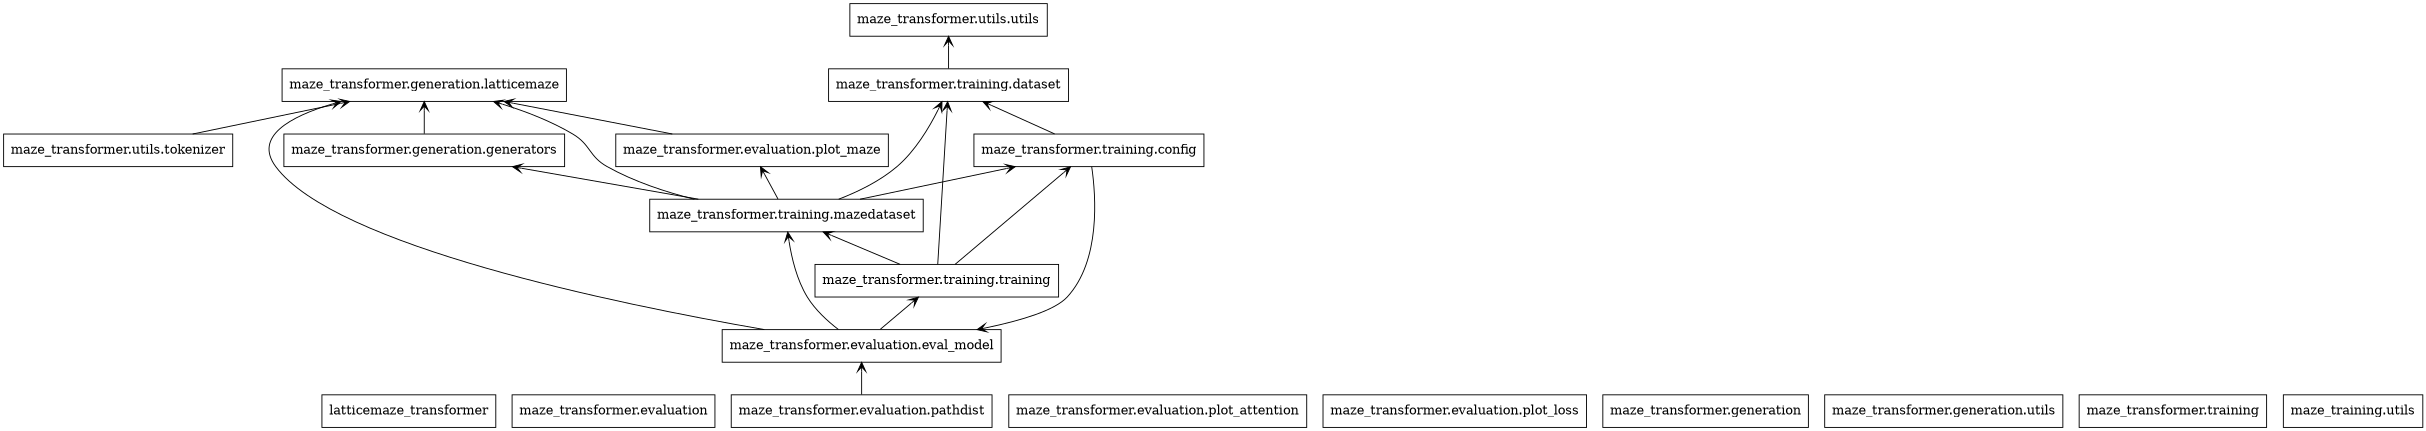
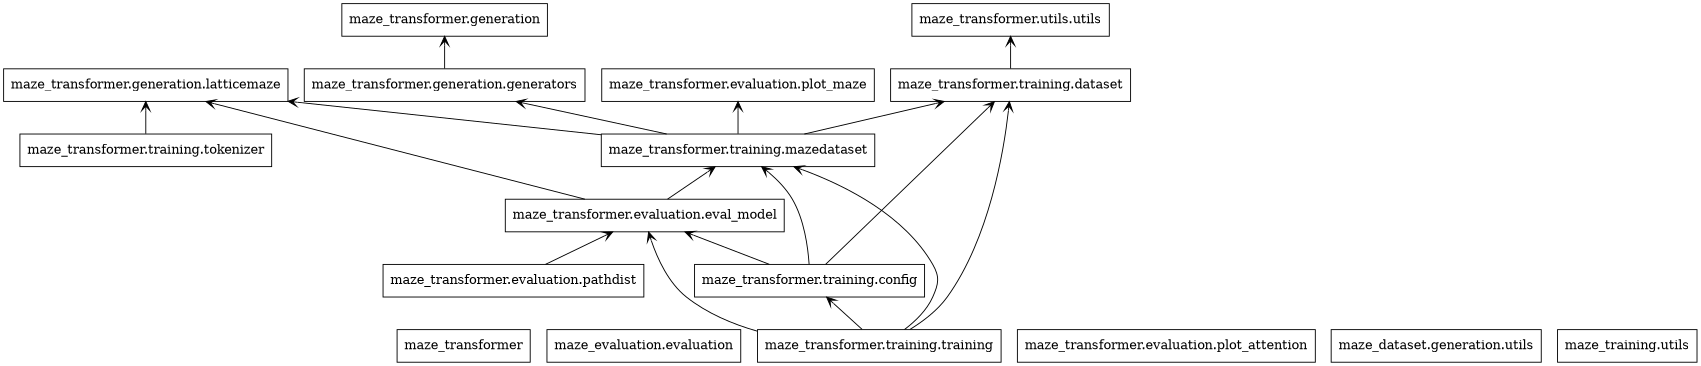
(593, 119) -> none
(424, 122) -> (445, 57)
(118, 150) -> (146, 150)
(933, 184) -> (799, 214)
(896, 316) -> (691, 301)
(409, 411) -> (464, 346)
(614, 411) -> (644, 346)
(1455, 411) -> none
(1944, 411) -> (1436, 346)
(2173, 411) -> none
